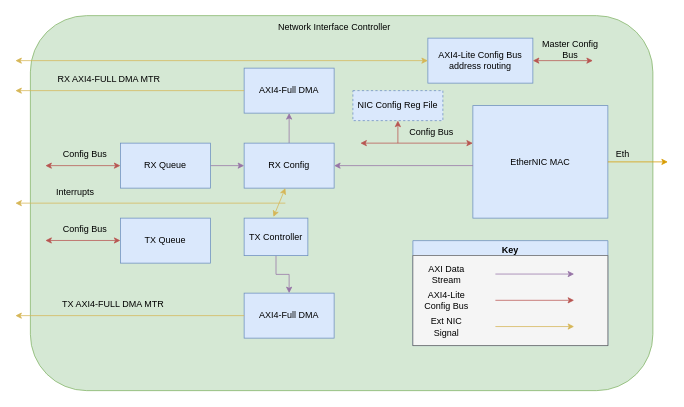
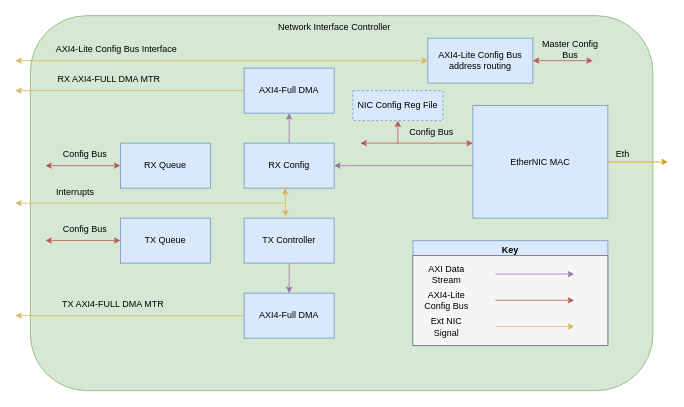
none -> (117, 49)
(225, 165) -> none
(276, 237) -> (289, 240)
